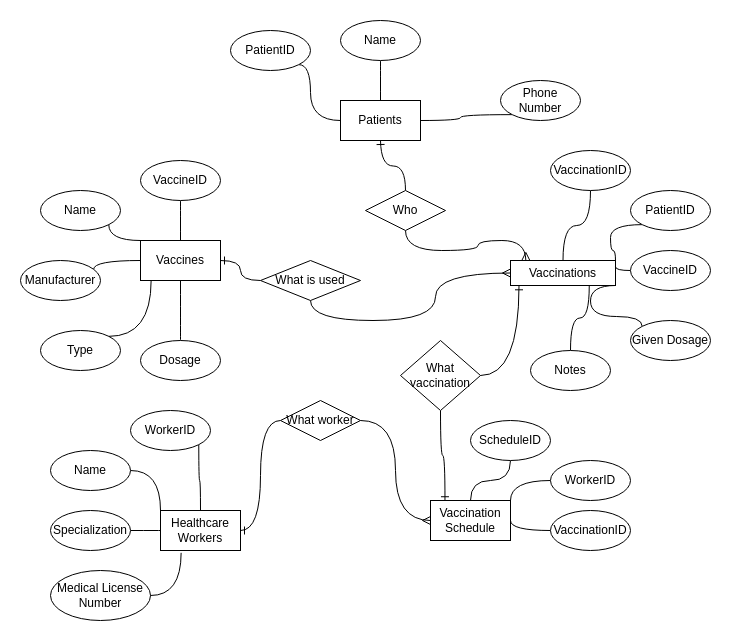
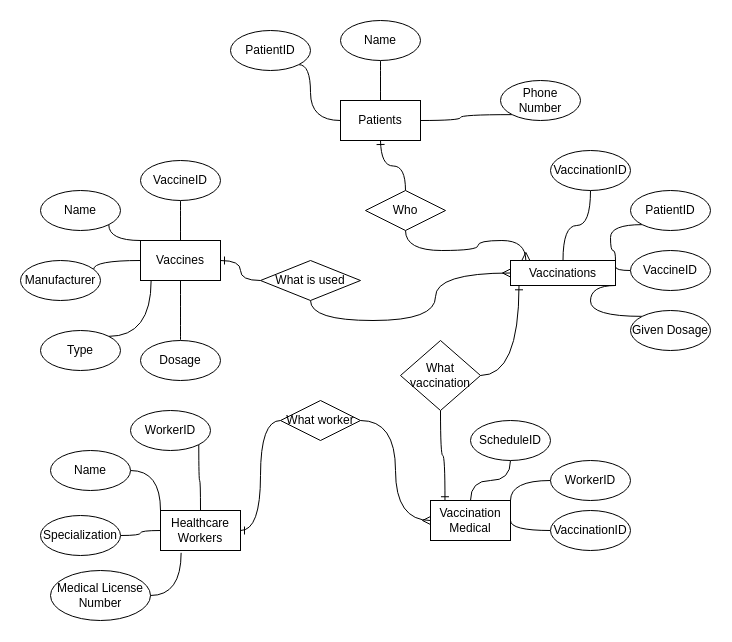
(580, 318) -> none
(671, 341) -> (671, 331)
(571, 371) -> none
(471, 521) -> (471, 521)
(91, 531) -> (81, 536)
